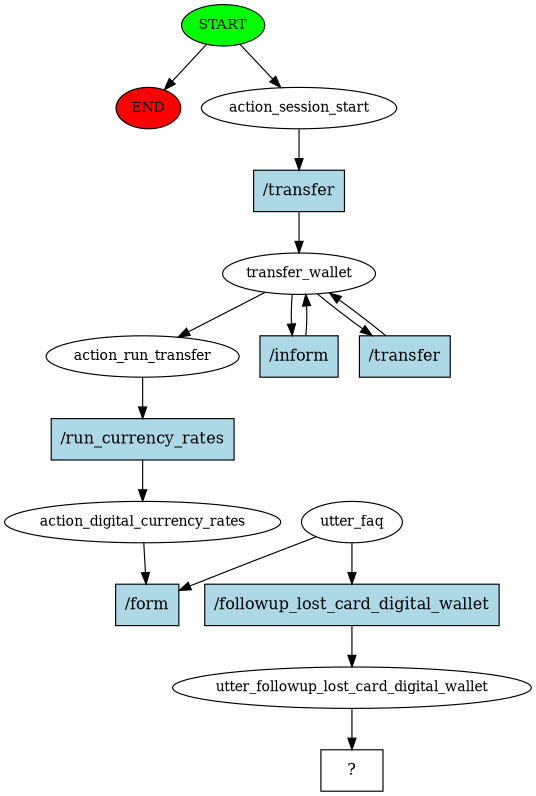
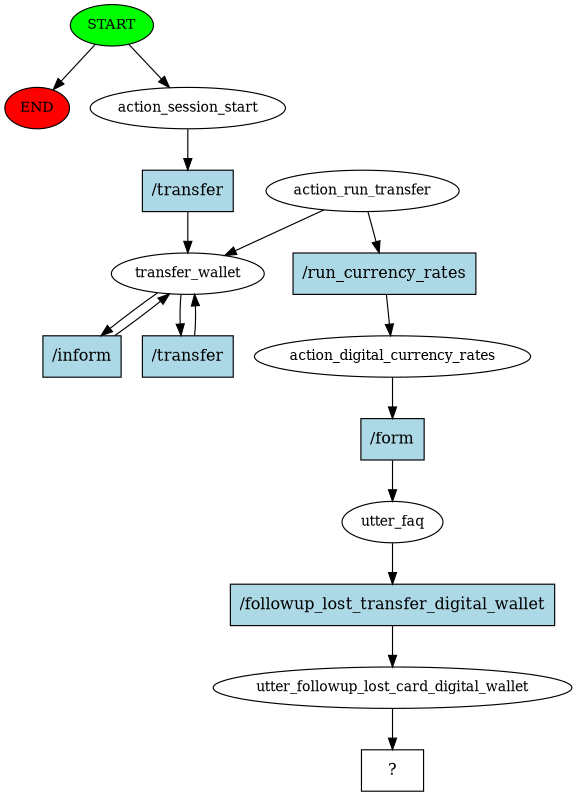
(227, 312) -> (280, 230)
(253, 561) -> (393, 475)
(352, 605) -> (393, 605)
